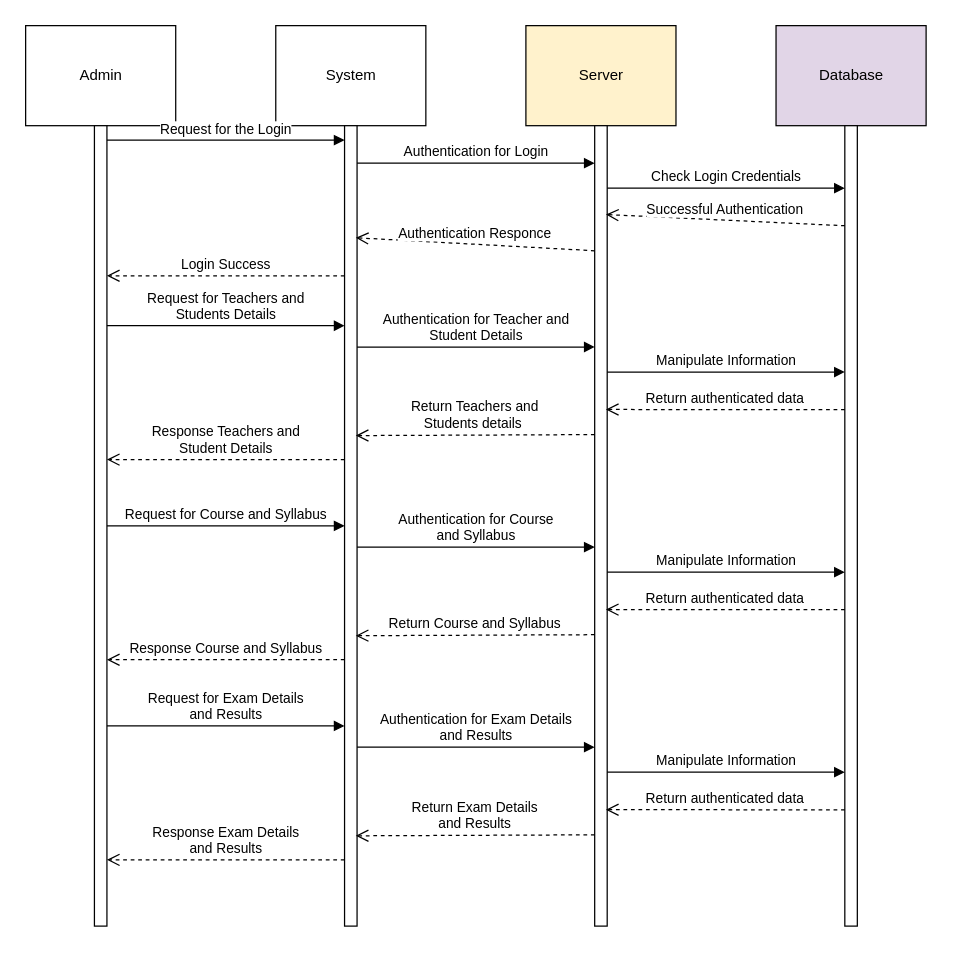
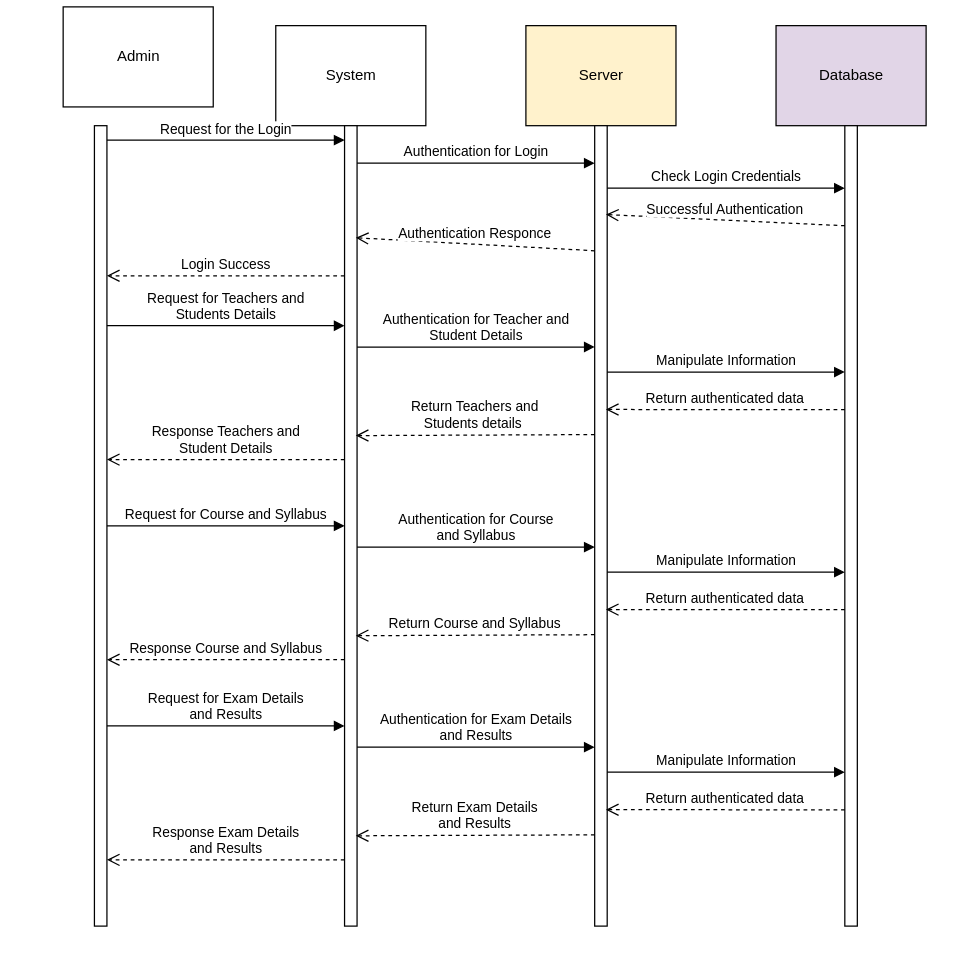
(101, 76) -> (138, 57)
